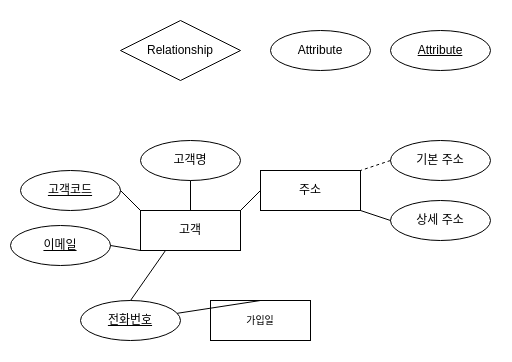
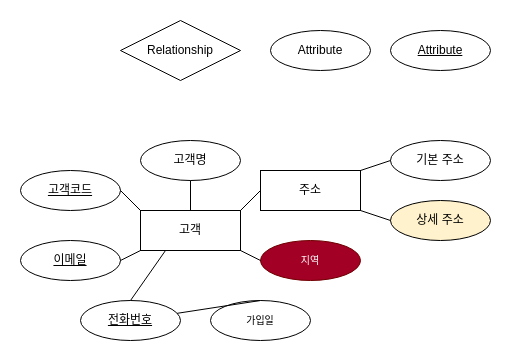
(375, 166) -> (375, 166)
(441, 221) -> (441, 221)
(61, 246) -> (71, 261)
none -> (251, 256)
none -> (311, 261)
(261, 321) -> (261, 321)
